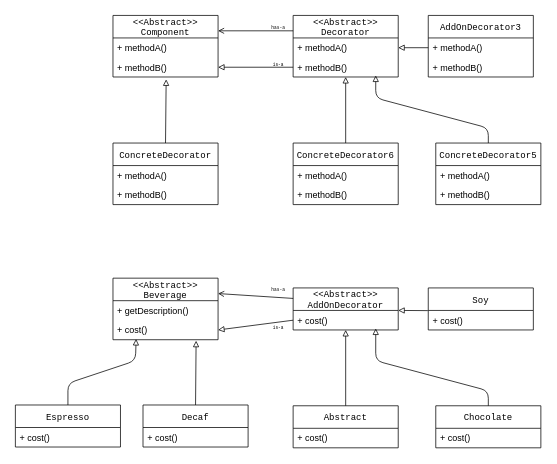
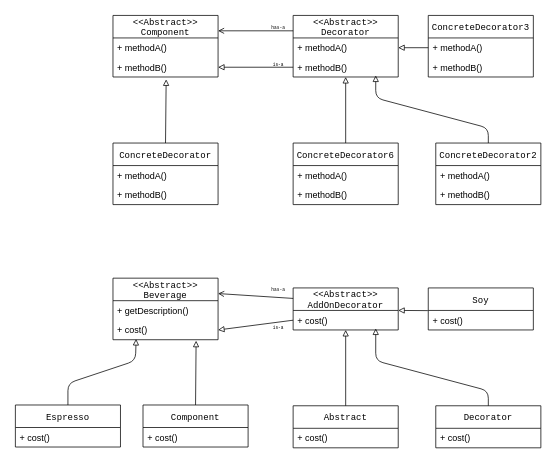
(480, 27) -> (480, 27)
(488, 155) -> (488, 155)
(195, 416) -> (195, 416)
(488, 417) -> (488, 417)
